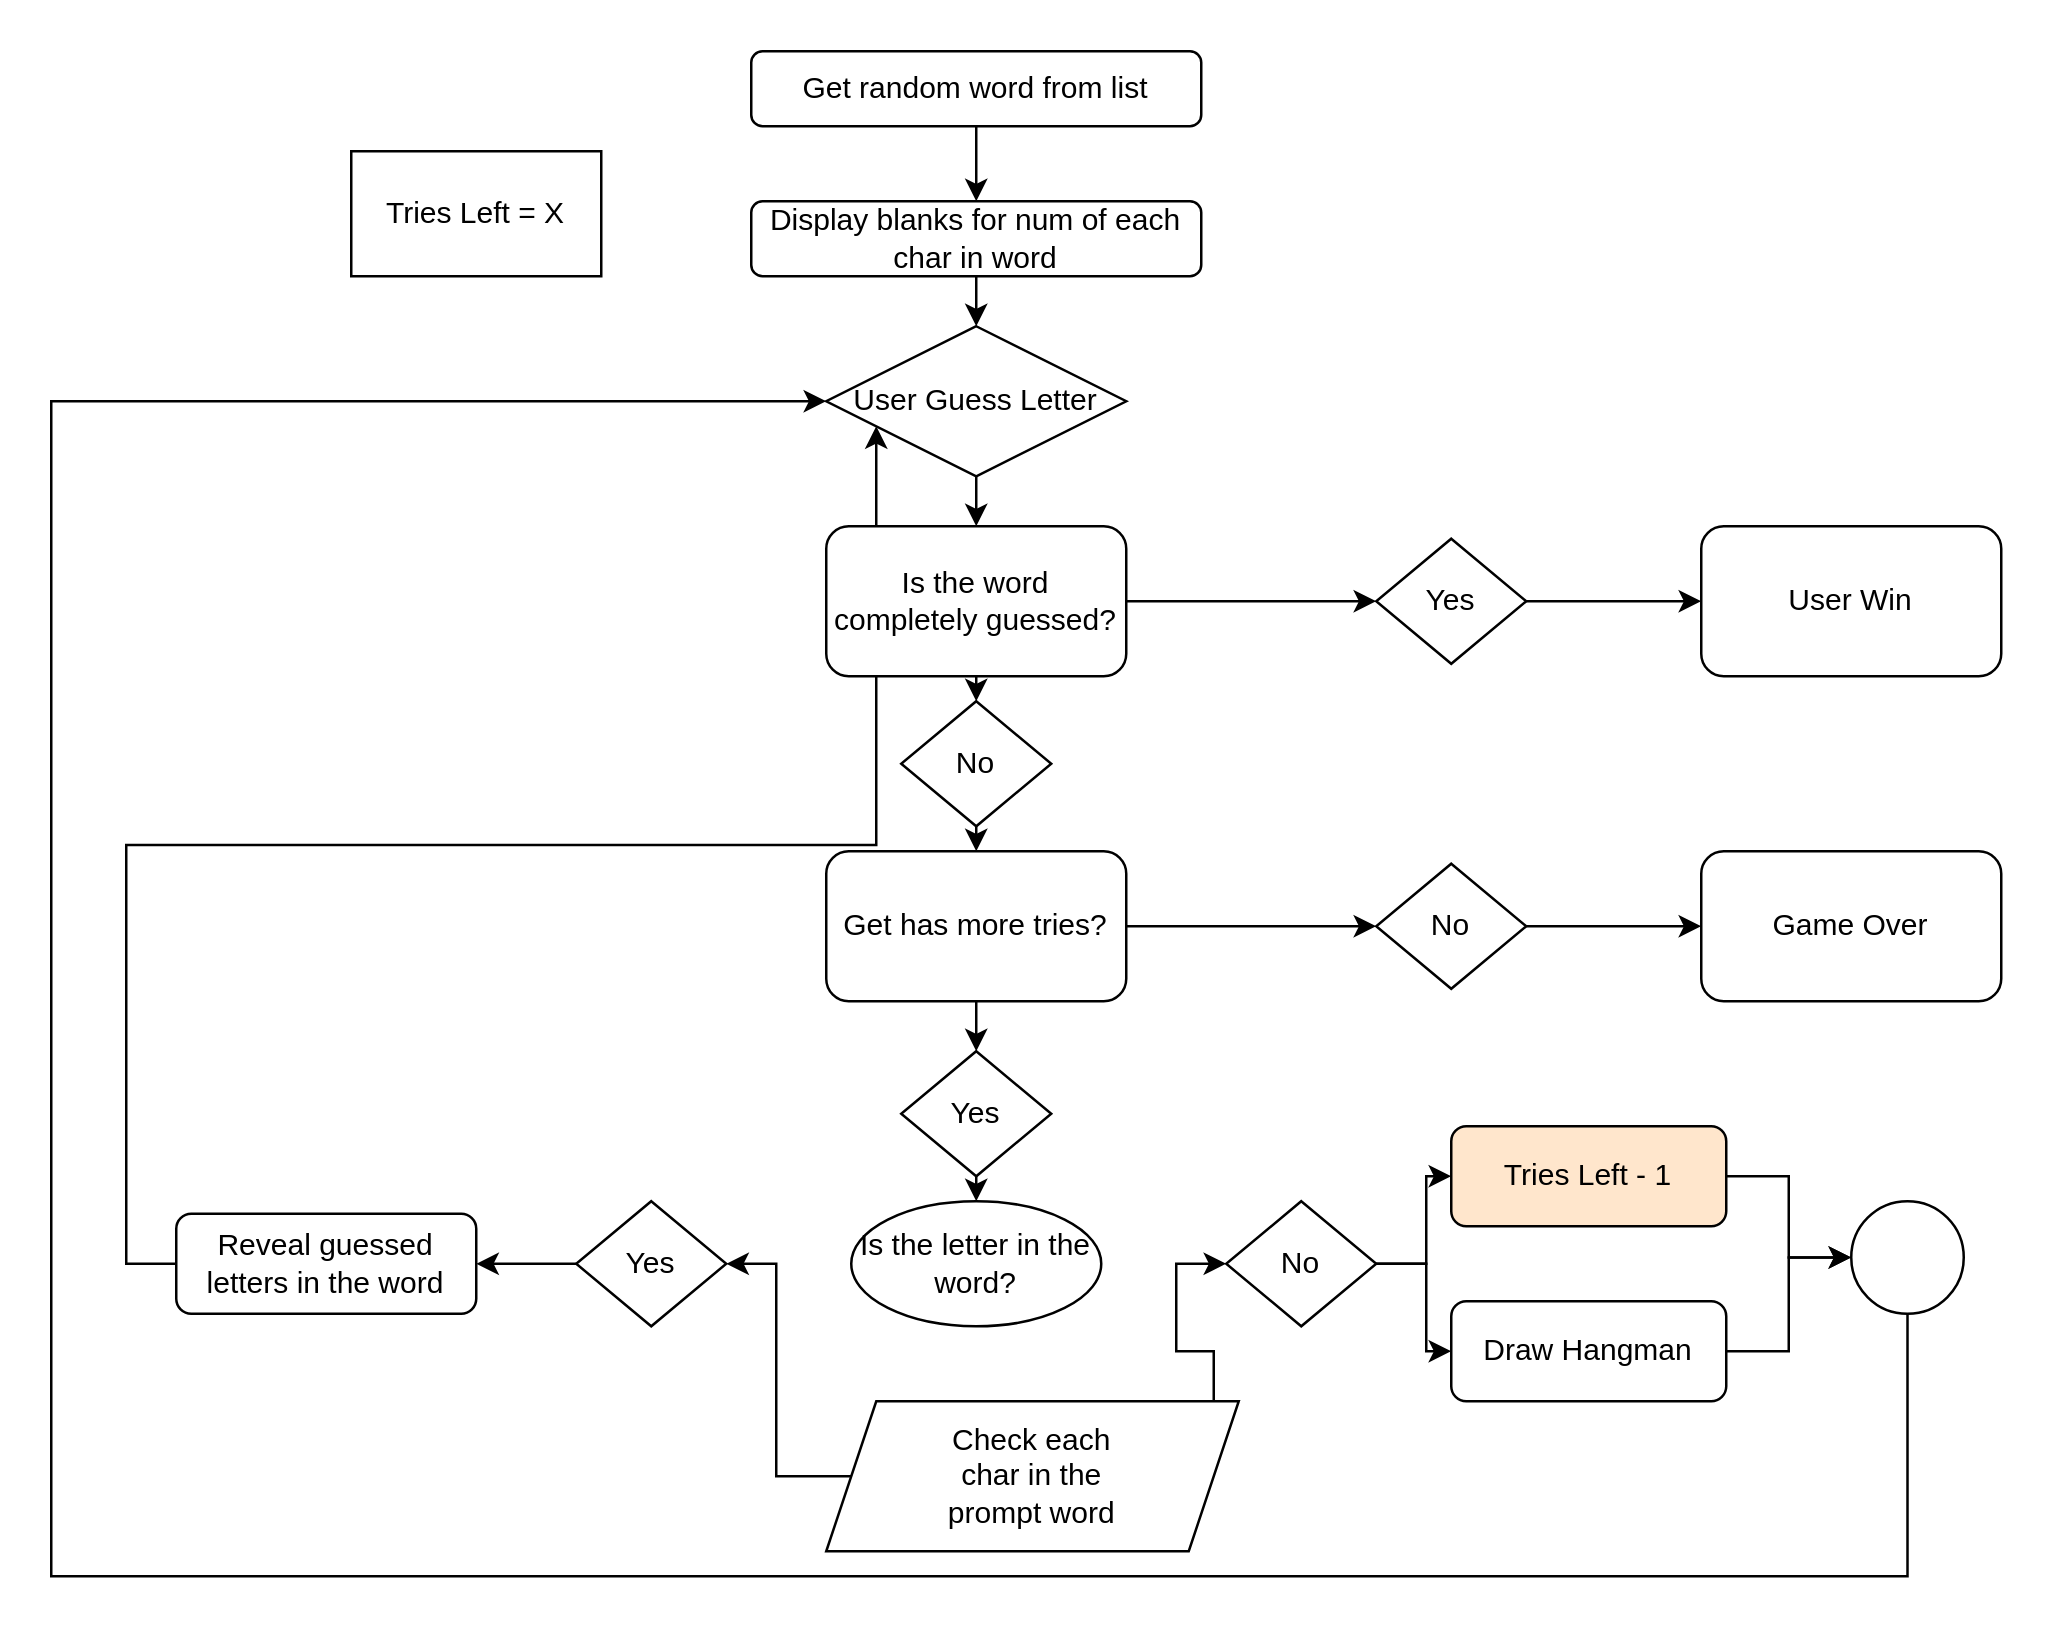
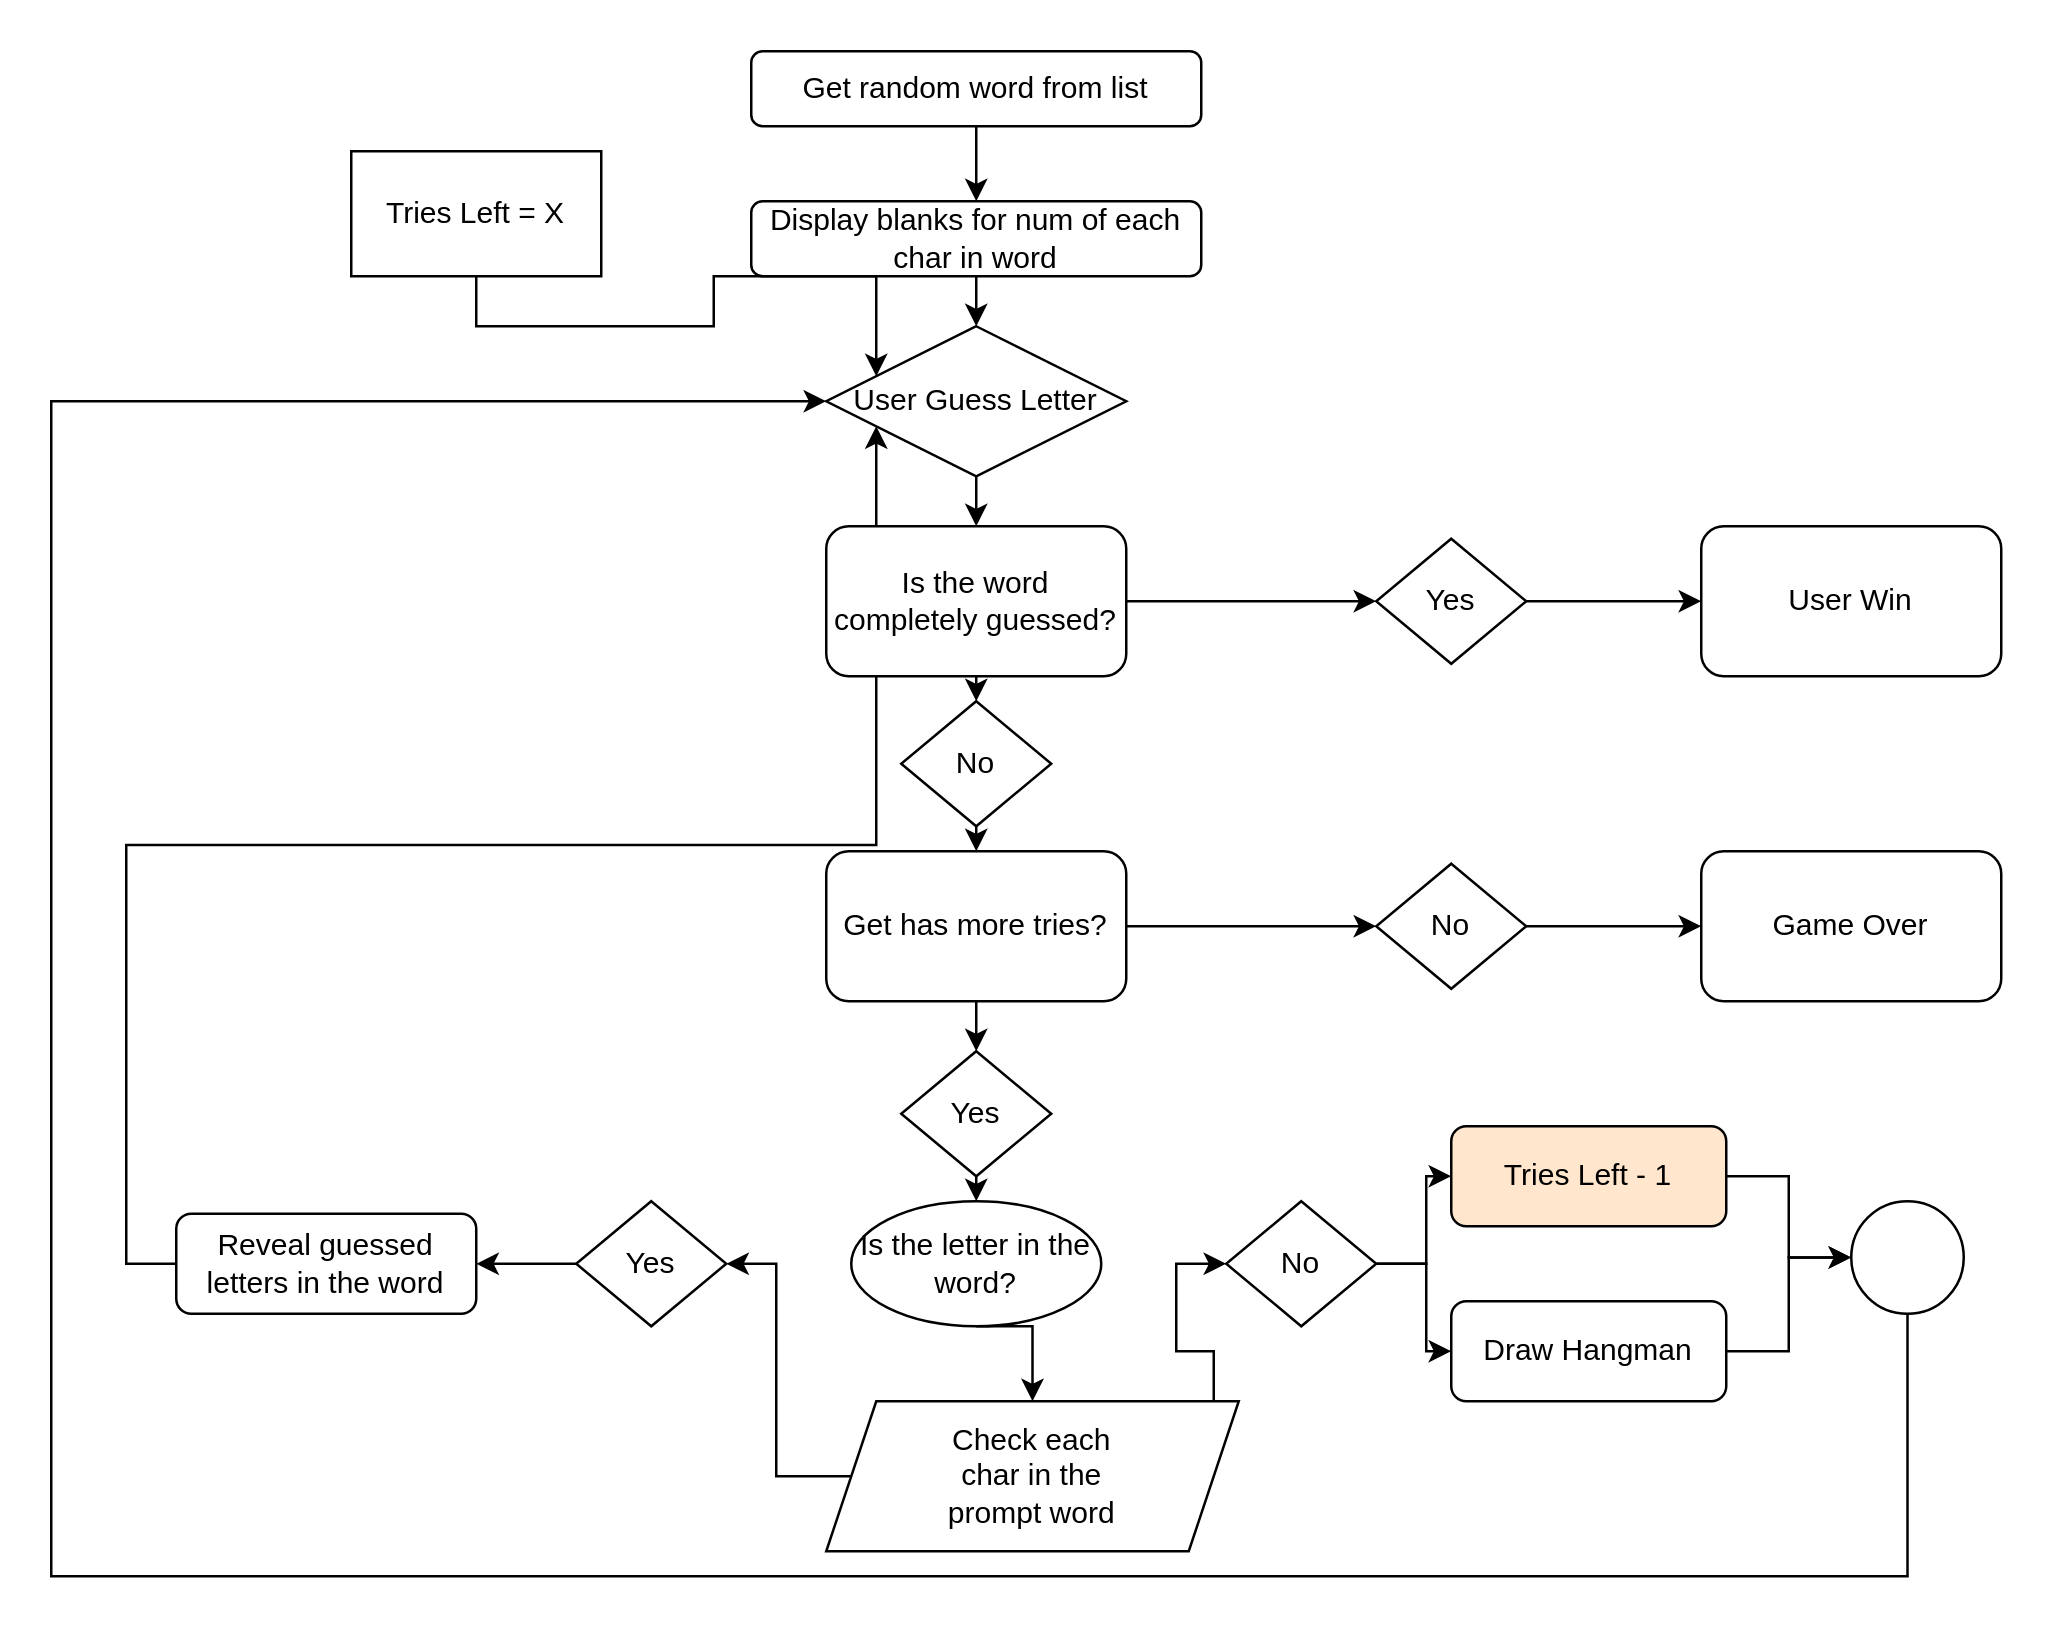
none -> (618, 326)
none -> (1033, 1335)
